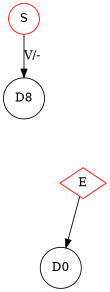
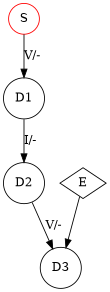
(24, 98) -> (24, 98)
none -> (24, 183)
(83, 183) -> (83, 183)
(61, 268) -> (61, 268)
